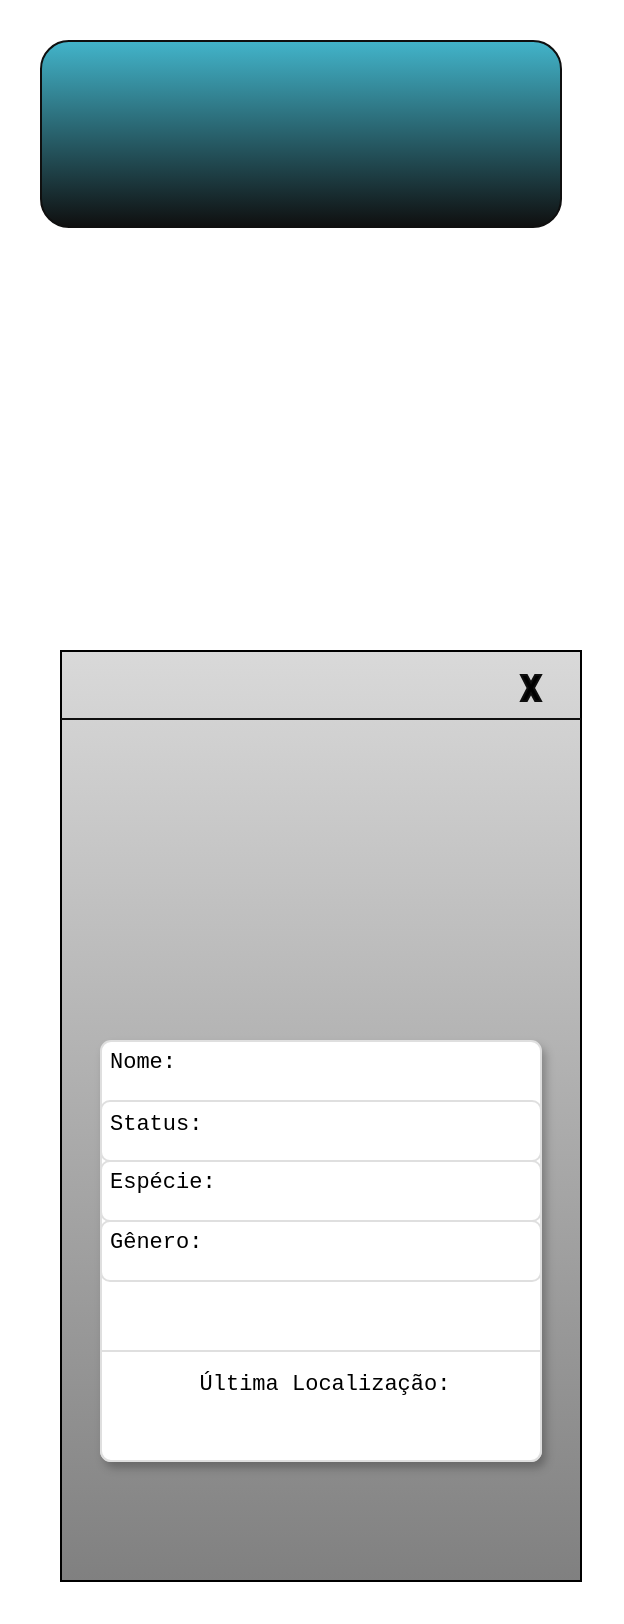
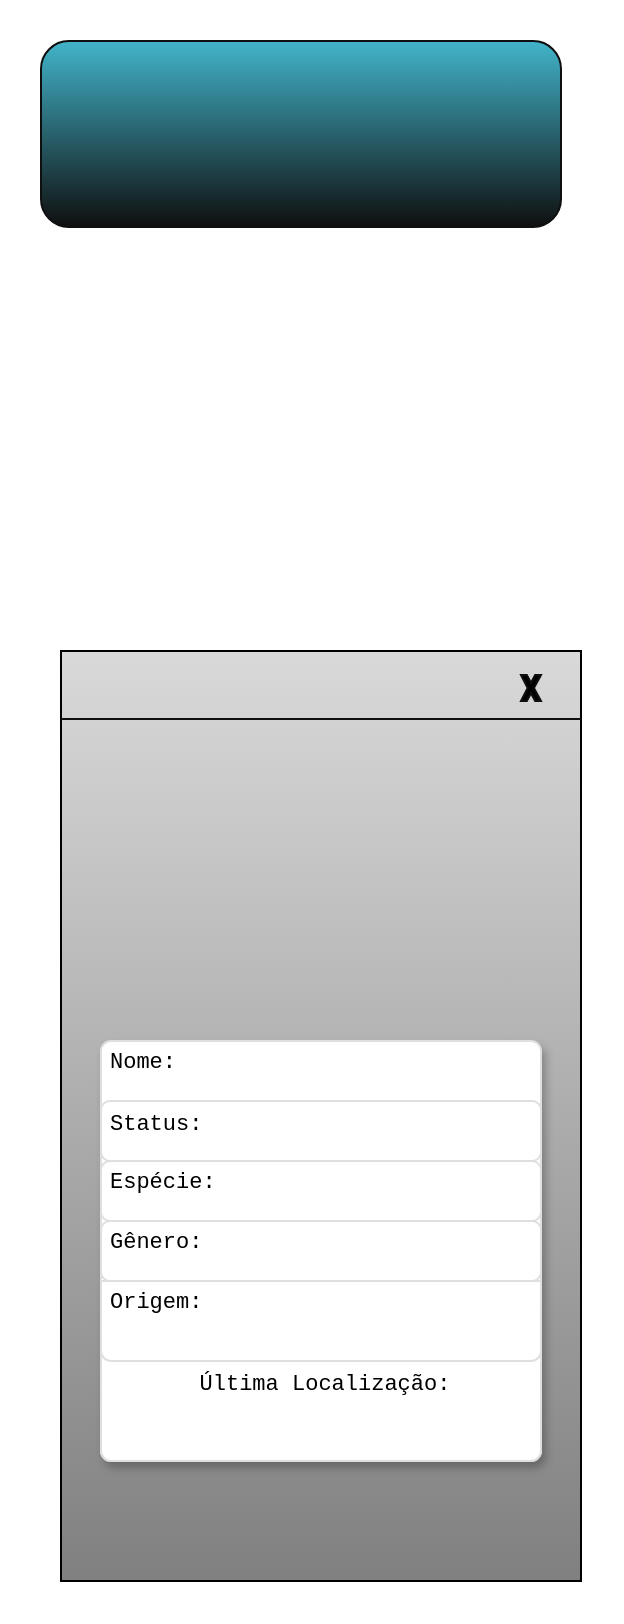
none -> (321, 1321)
